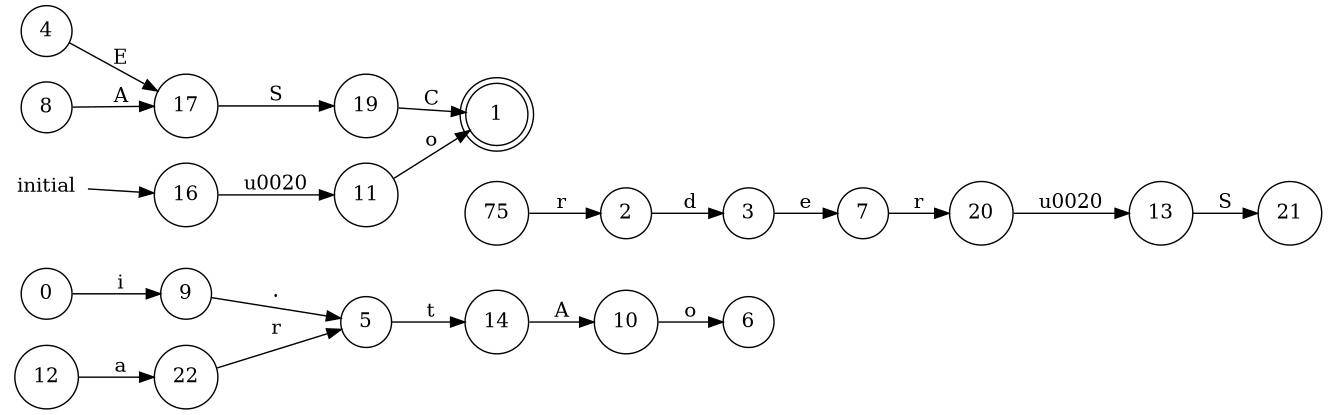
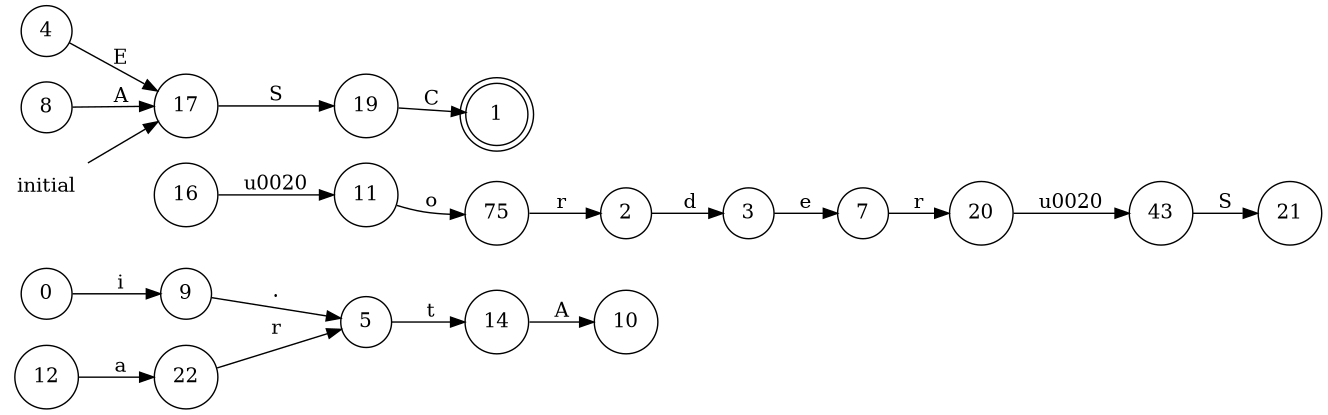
(426, 158) -> (423, 212)
(114, 191) -> (117, 146)
(1161, 213) -> (1161, 213)
(749, 322) -> none
